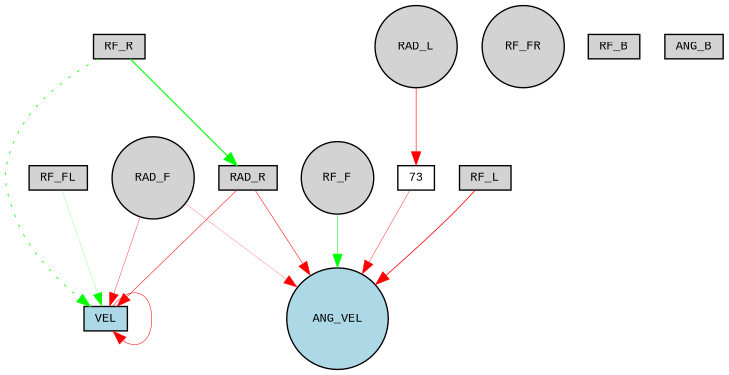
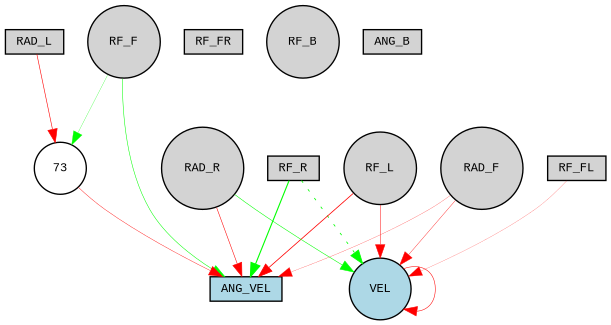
(416, 47) -> (35, 42)
(523, 47) -> (213, 42)
(614, 47) -> (303, 42)
none -> (93, 104)
(179, 107) -> (269, 231)
(248, 178) -> (203, 168)
(416, 178) -> (60, 168)
(485, 178) -> (380, 168)
none -> (380, 225)
(80, 242) -> (498, 233)
(182, 244) -> (288, 231)
(106, 319) -> (380, 289)
(338, 319) -> (246, 289)
